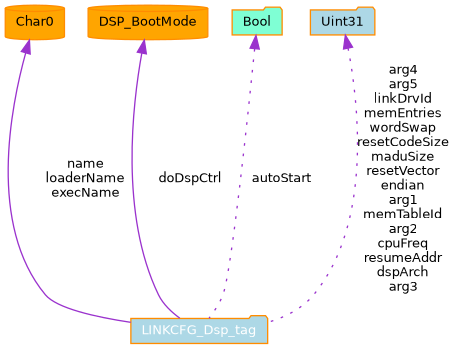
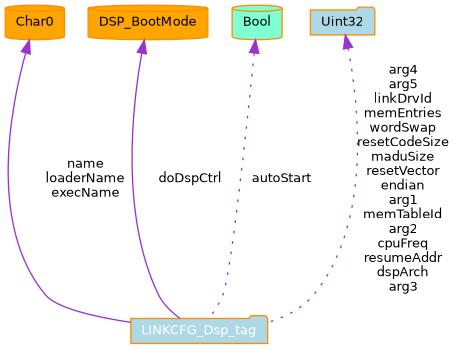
(257, 22) -> (257, 22)
(343, 22) -> (343, 22)
